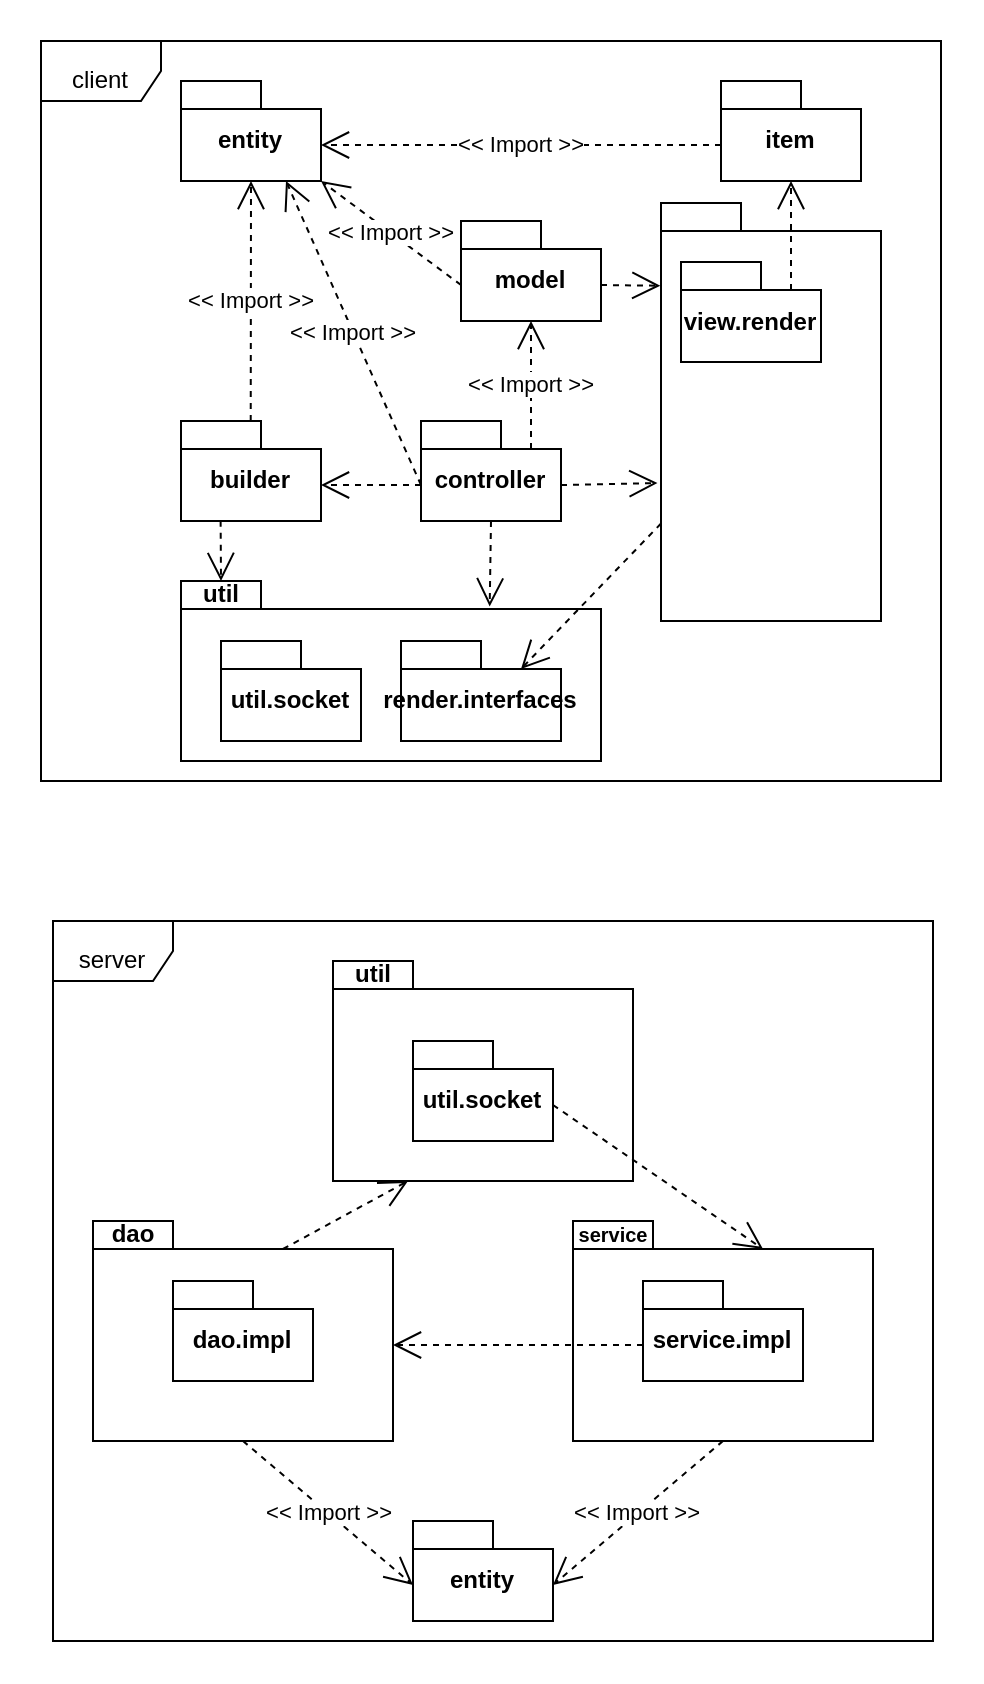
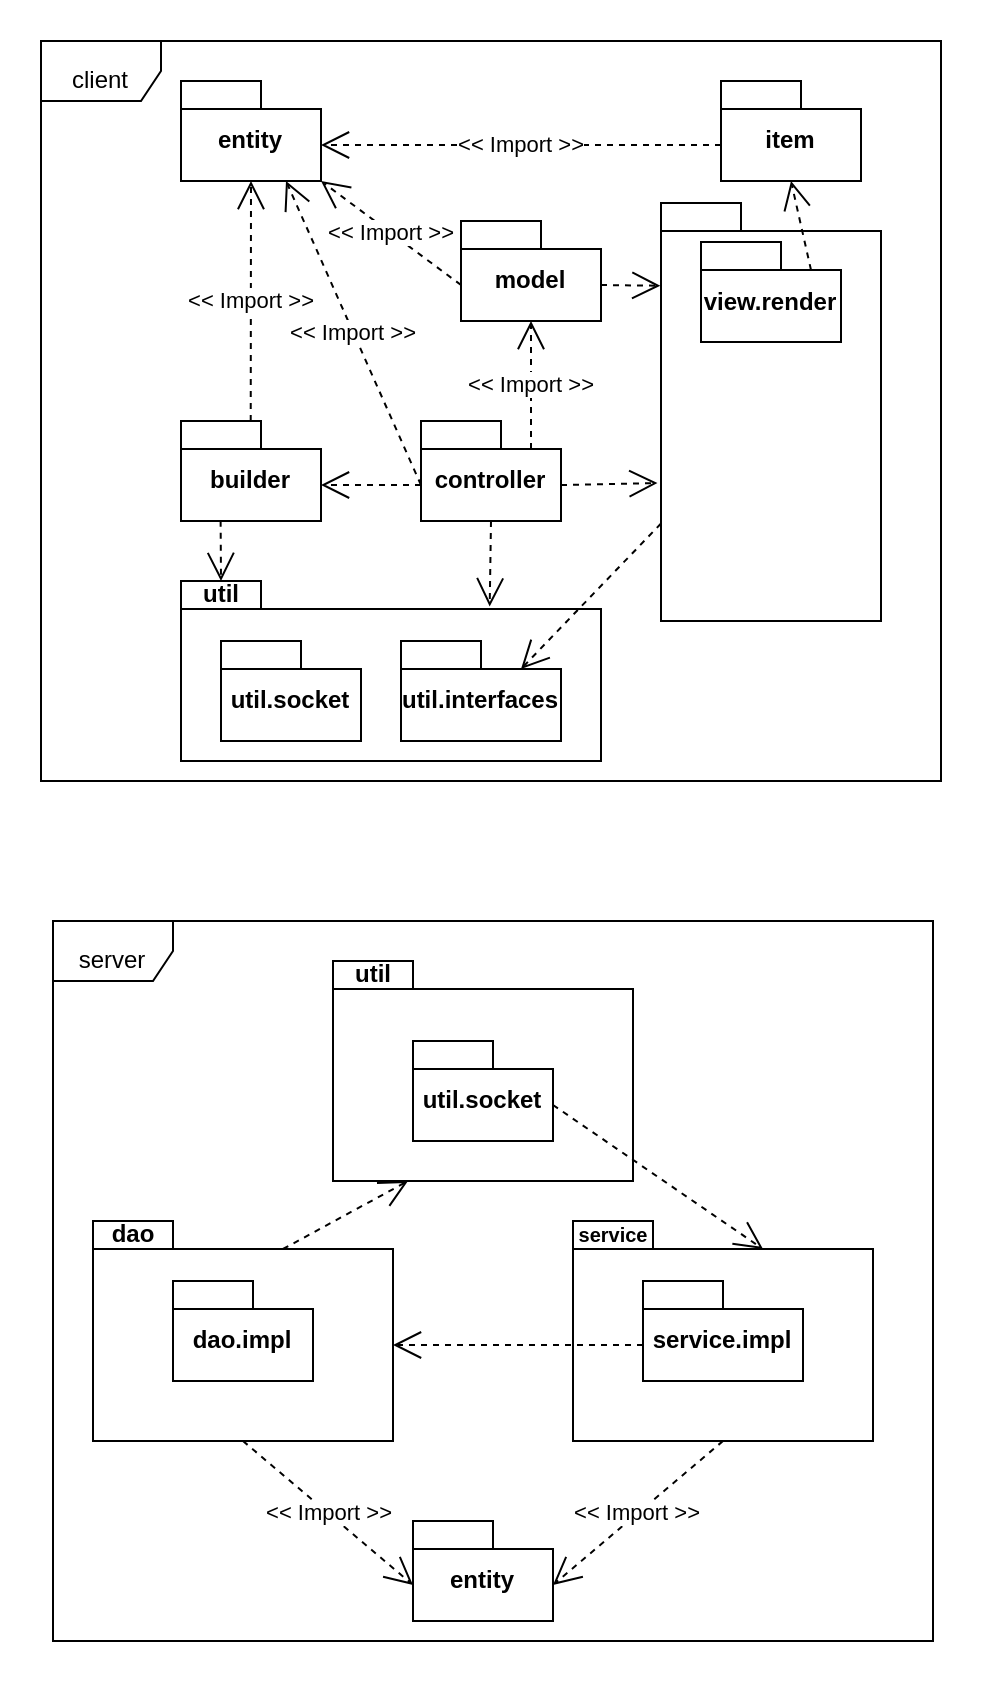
(751, 312) -> (771, 292)
(481, 701) -> (481, 701)
